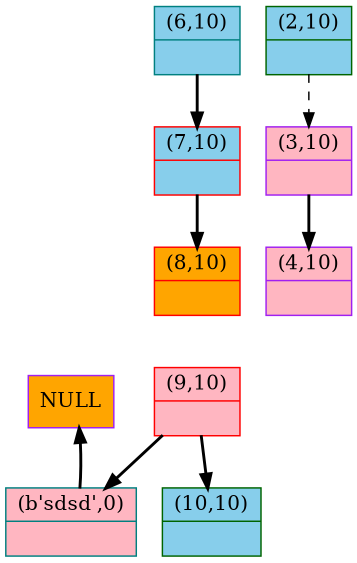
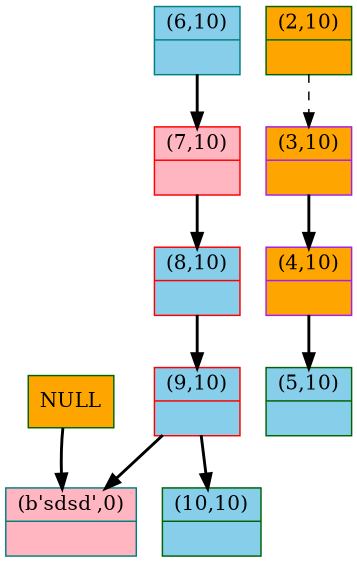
(309, 41) -> (309, 41)
(197, 161) -> (197, 161)
(309, 161) -> (309, 161)
(197, 281) -> (197, 281)
(309, 281) -> (309, 281)
none -> (197, 334)
(71, 402) -> (71, 402)
(197, 402) -> (197, 402)
none -> (309, 402)
(81, 466) -> (61, 451)
